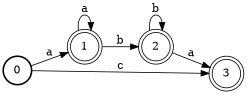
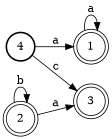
(116, 47) -> none
(17, 70) -> (21, 47)
